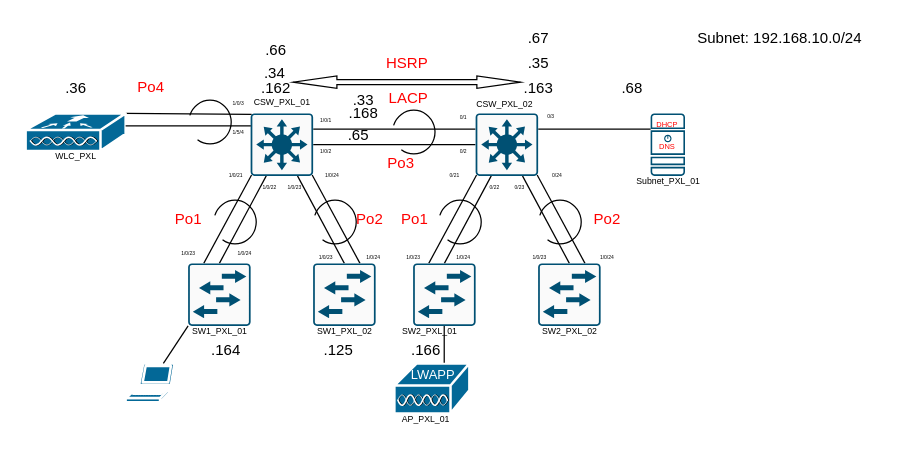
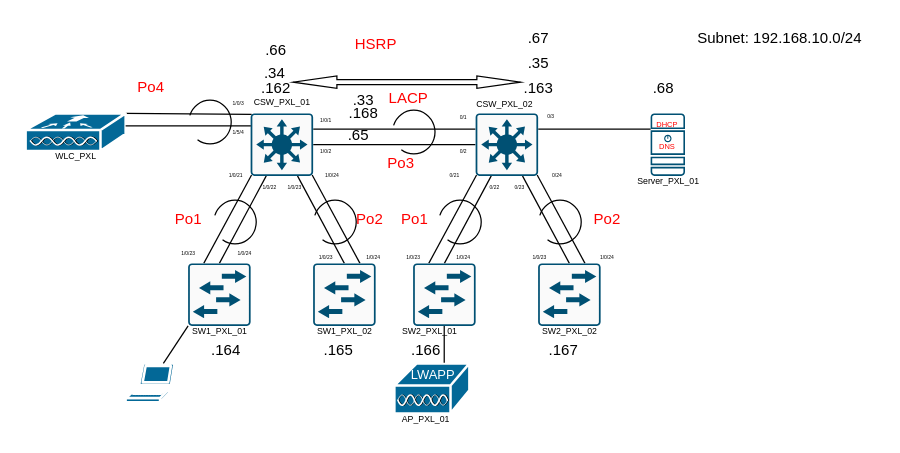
(407, 63) -> (376, 44)
(76, 88) -> none
(632, 88) -> (663, 88)
(669, 182) -> (669, 182)
(339, 351) -> (339, 351)
none -> (563, 351)
